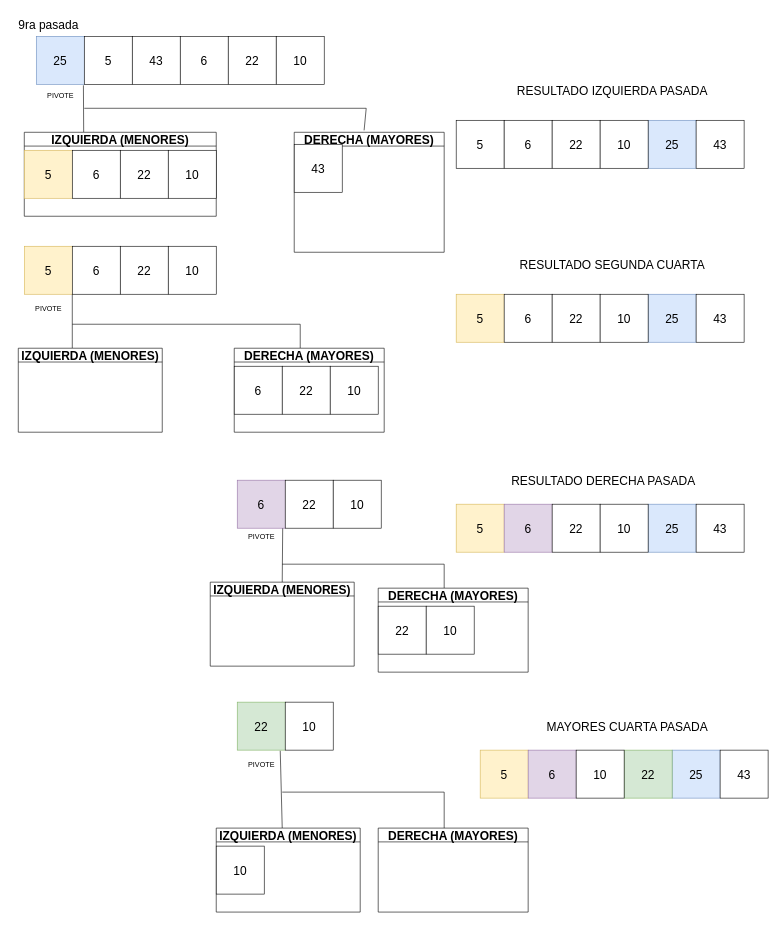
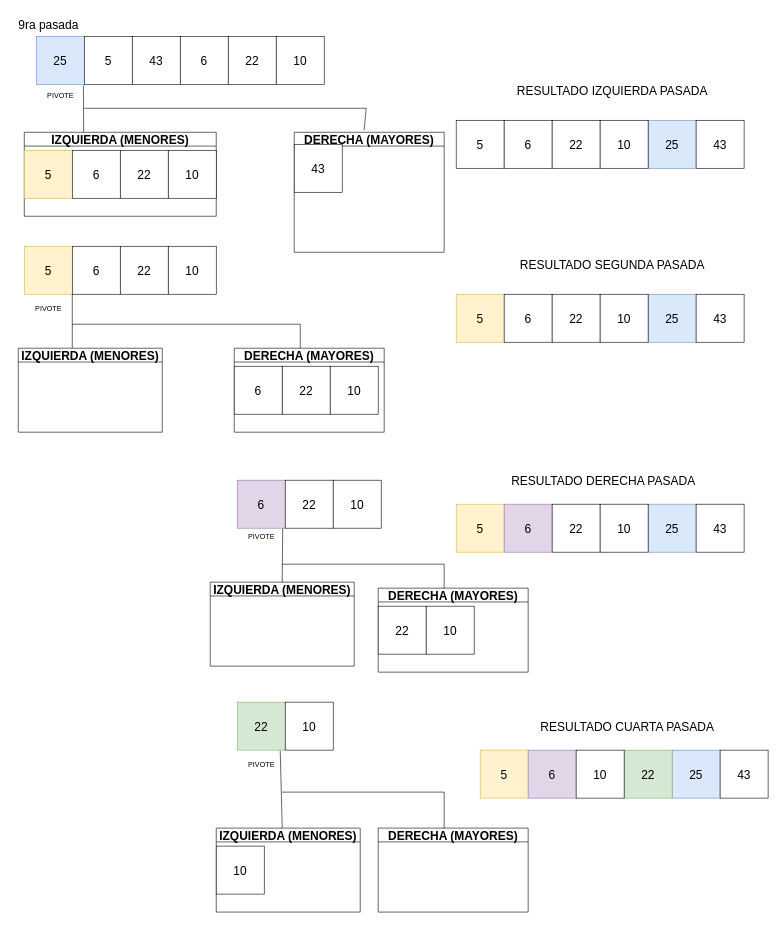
(613, 264) -> (613, 264)
(628, 726) -> (628, 726)
